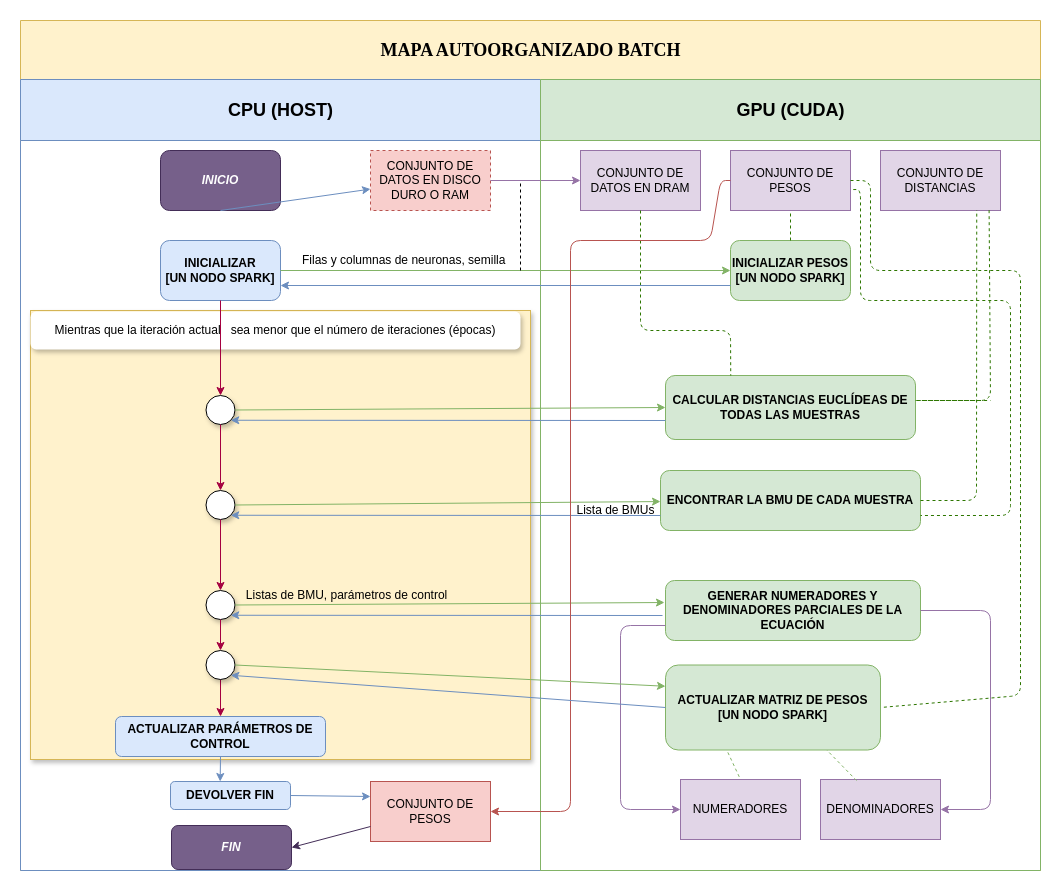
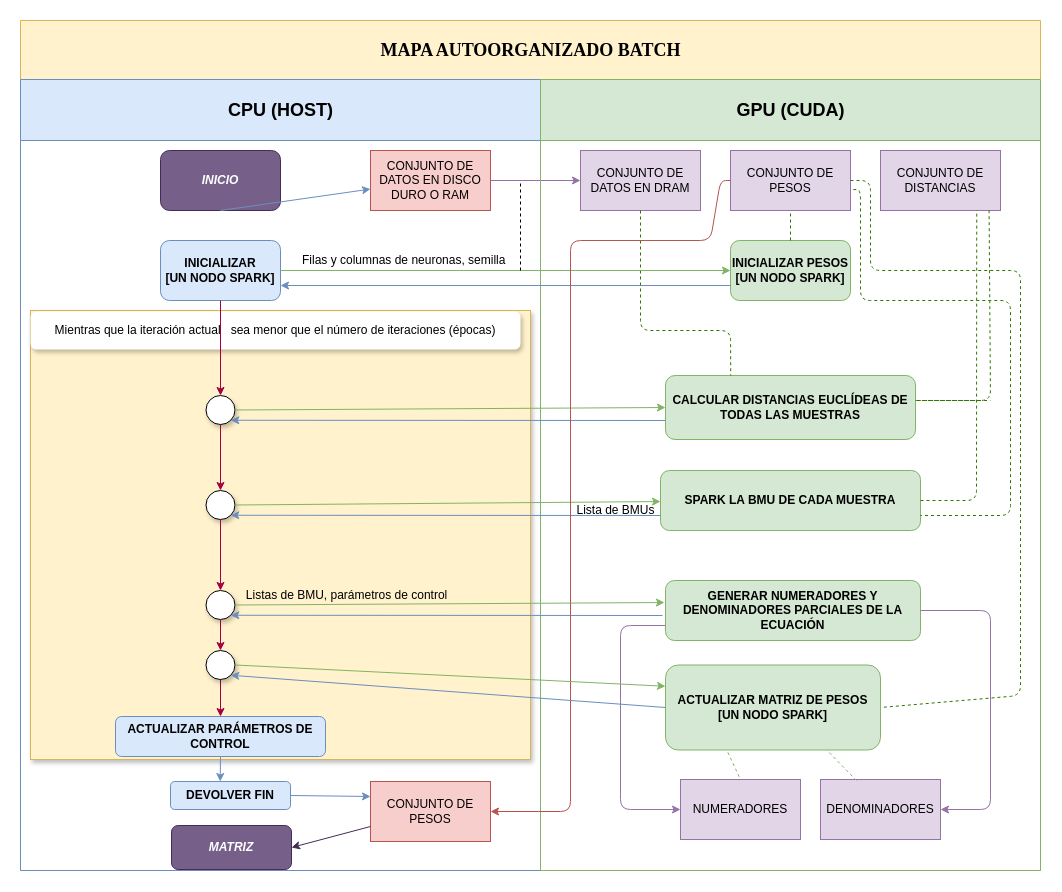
(431, 181) -> (431, 181)
(791, 501) -> (791, 501)
(232, 848) -> (232, 848)
